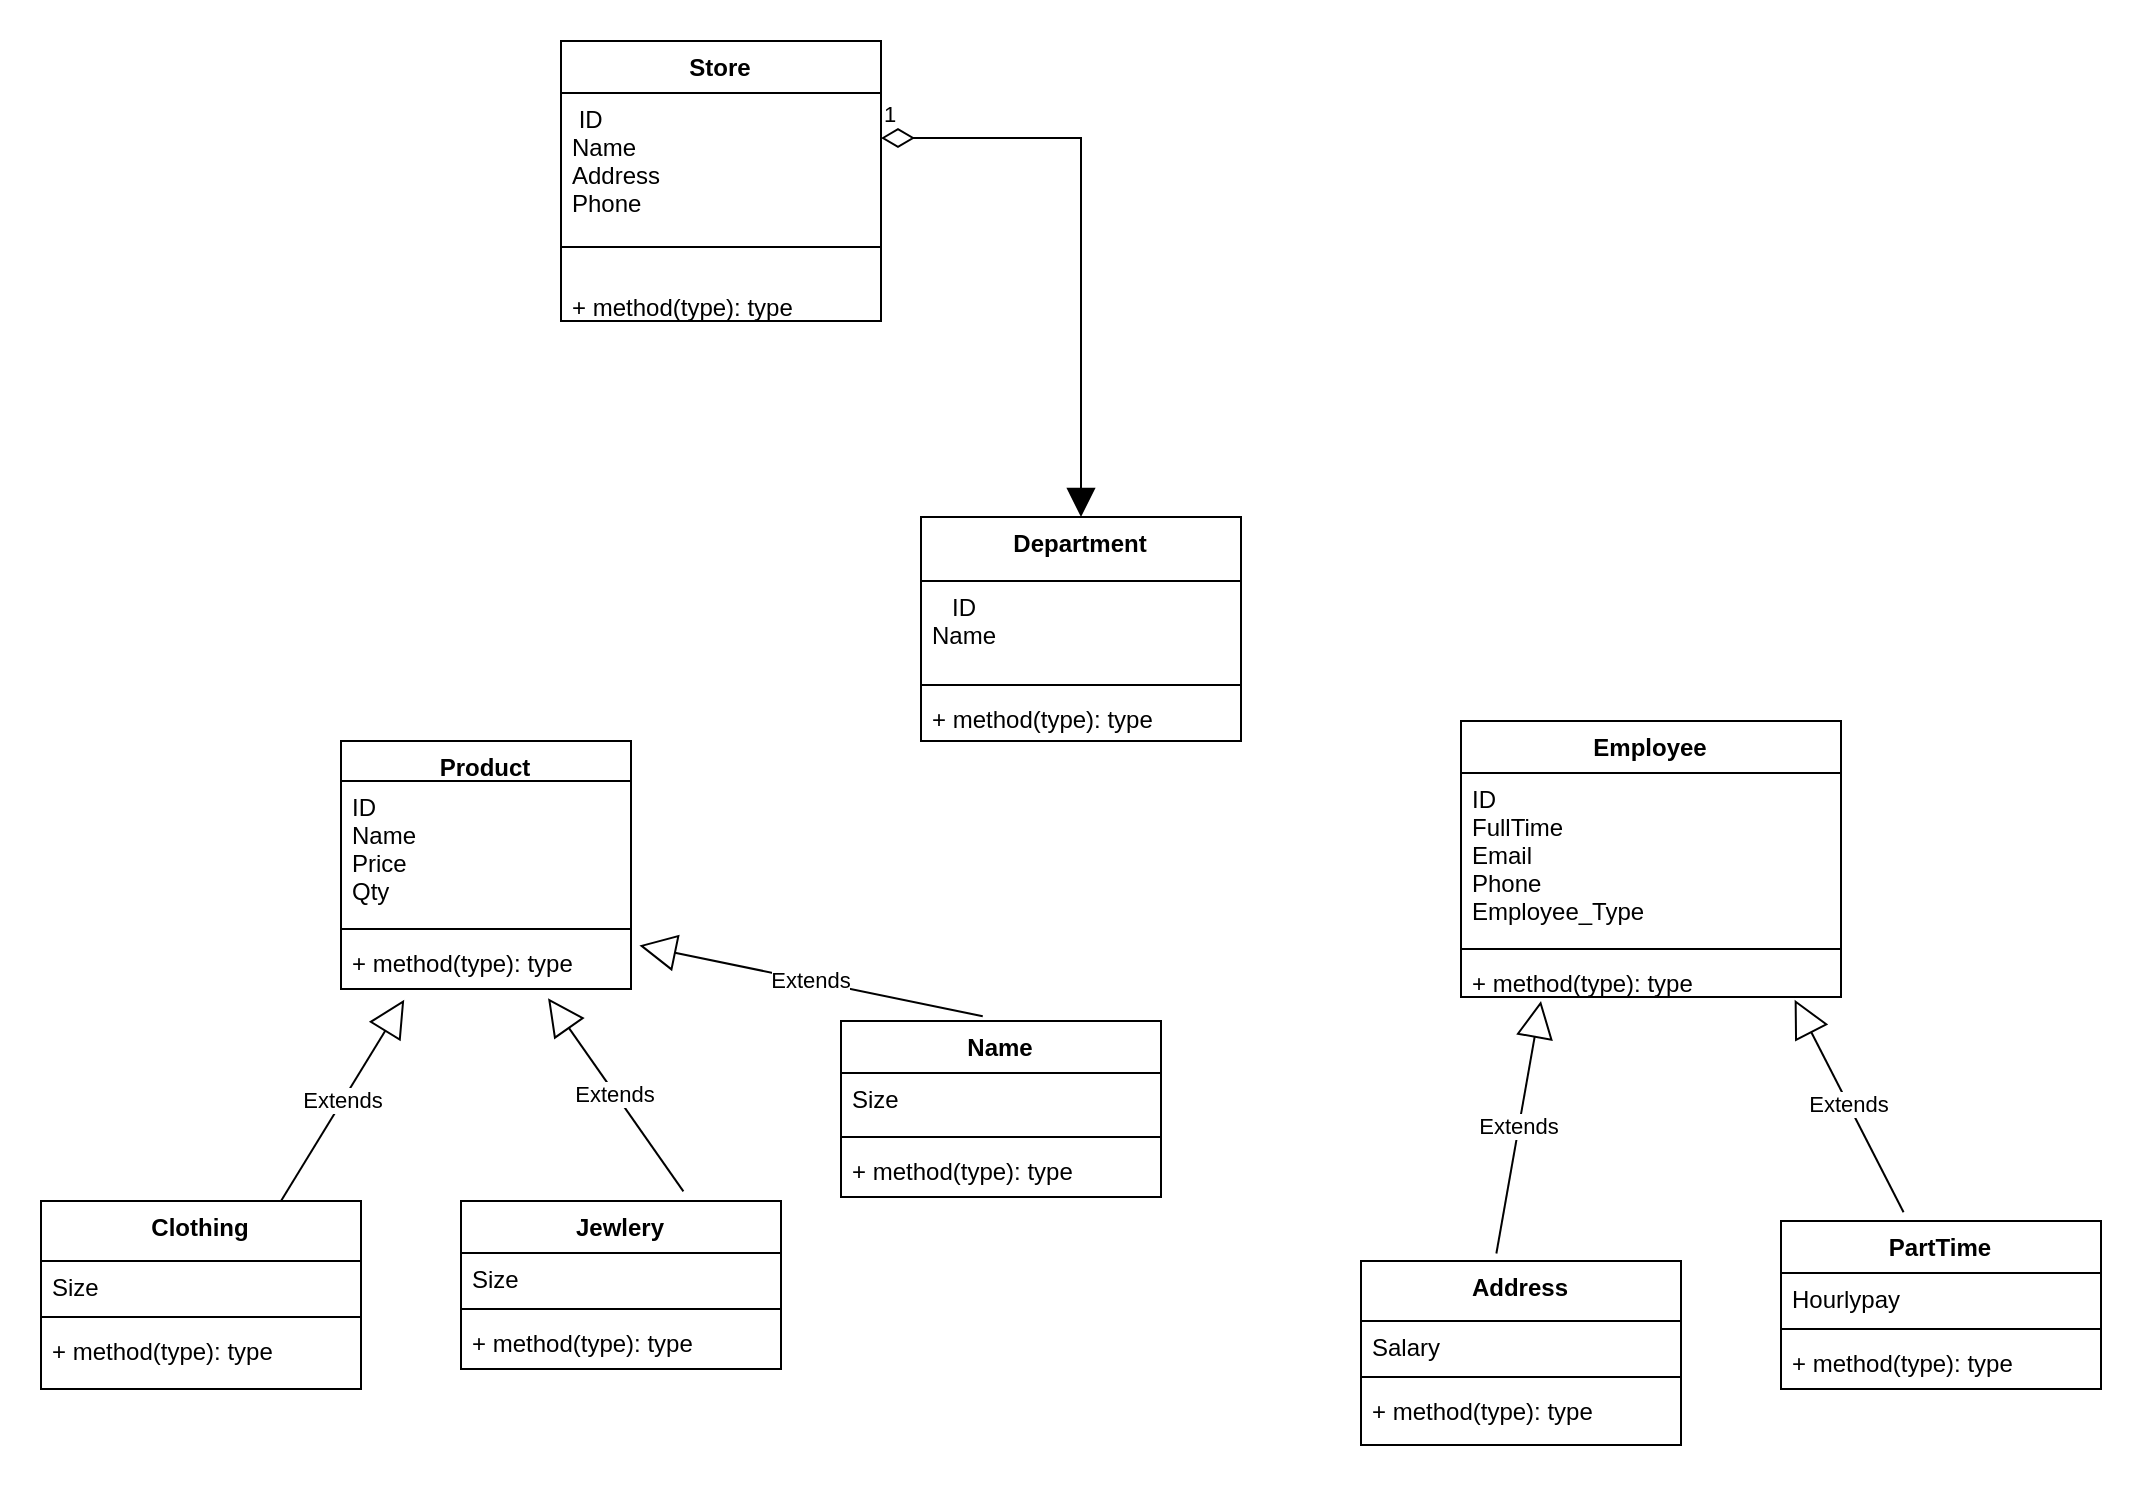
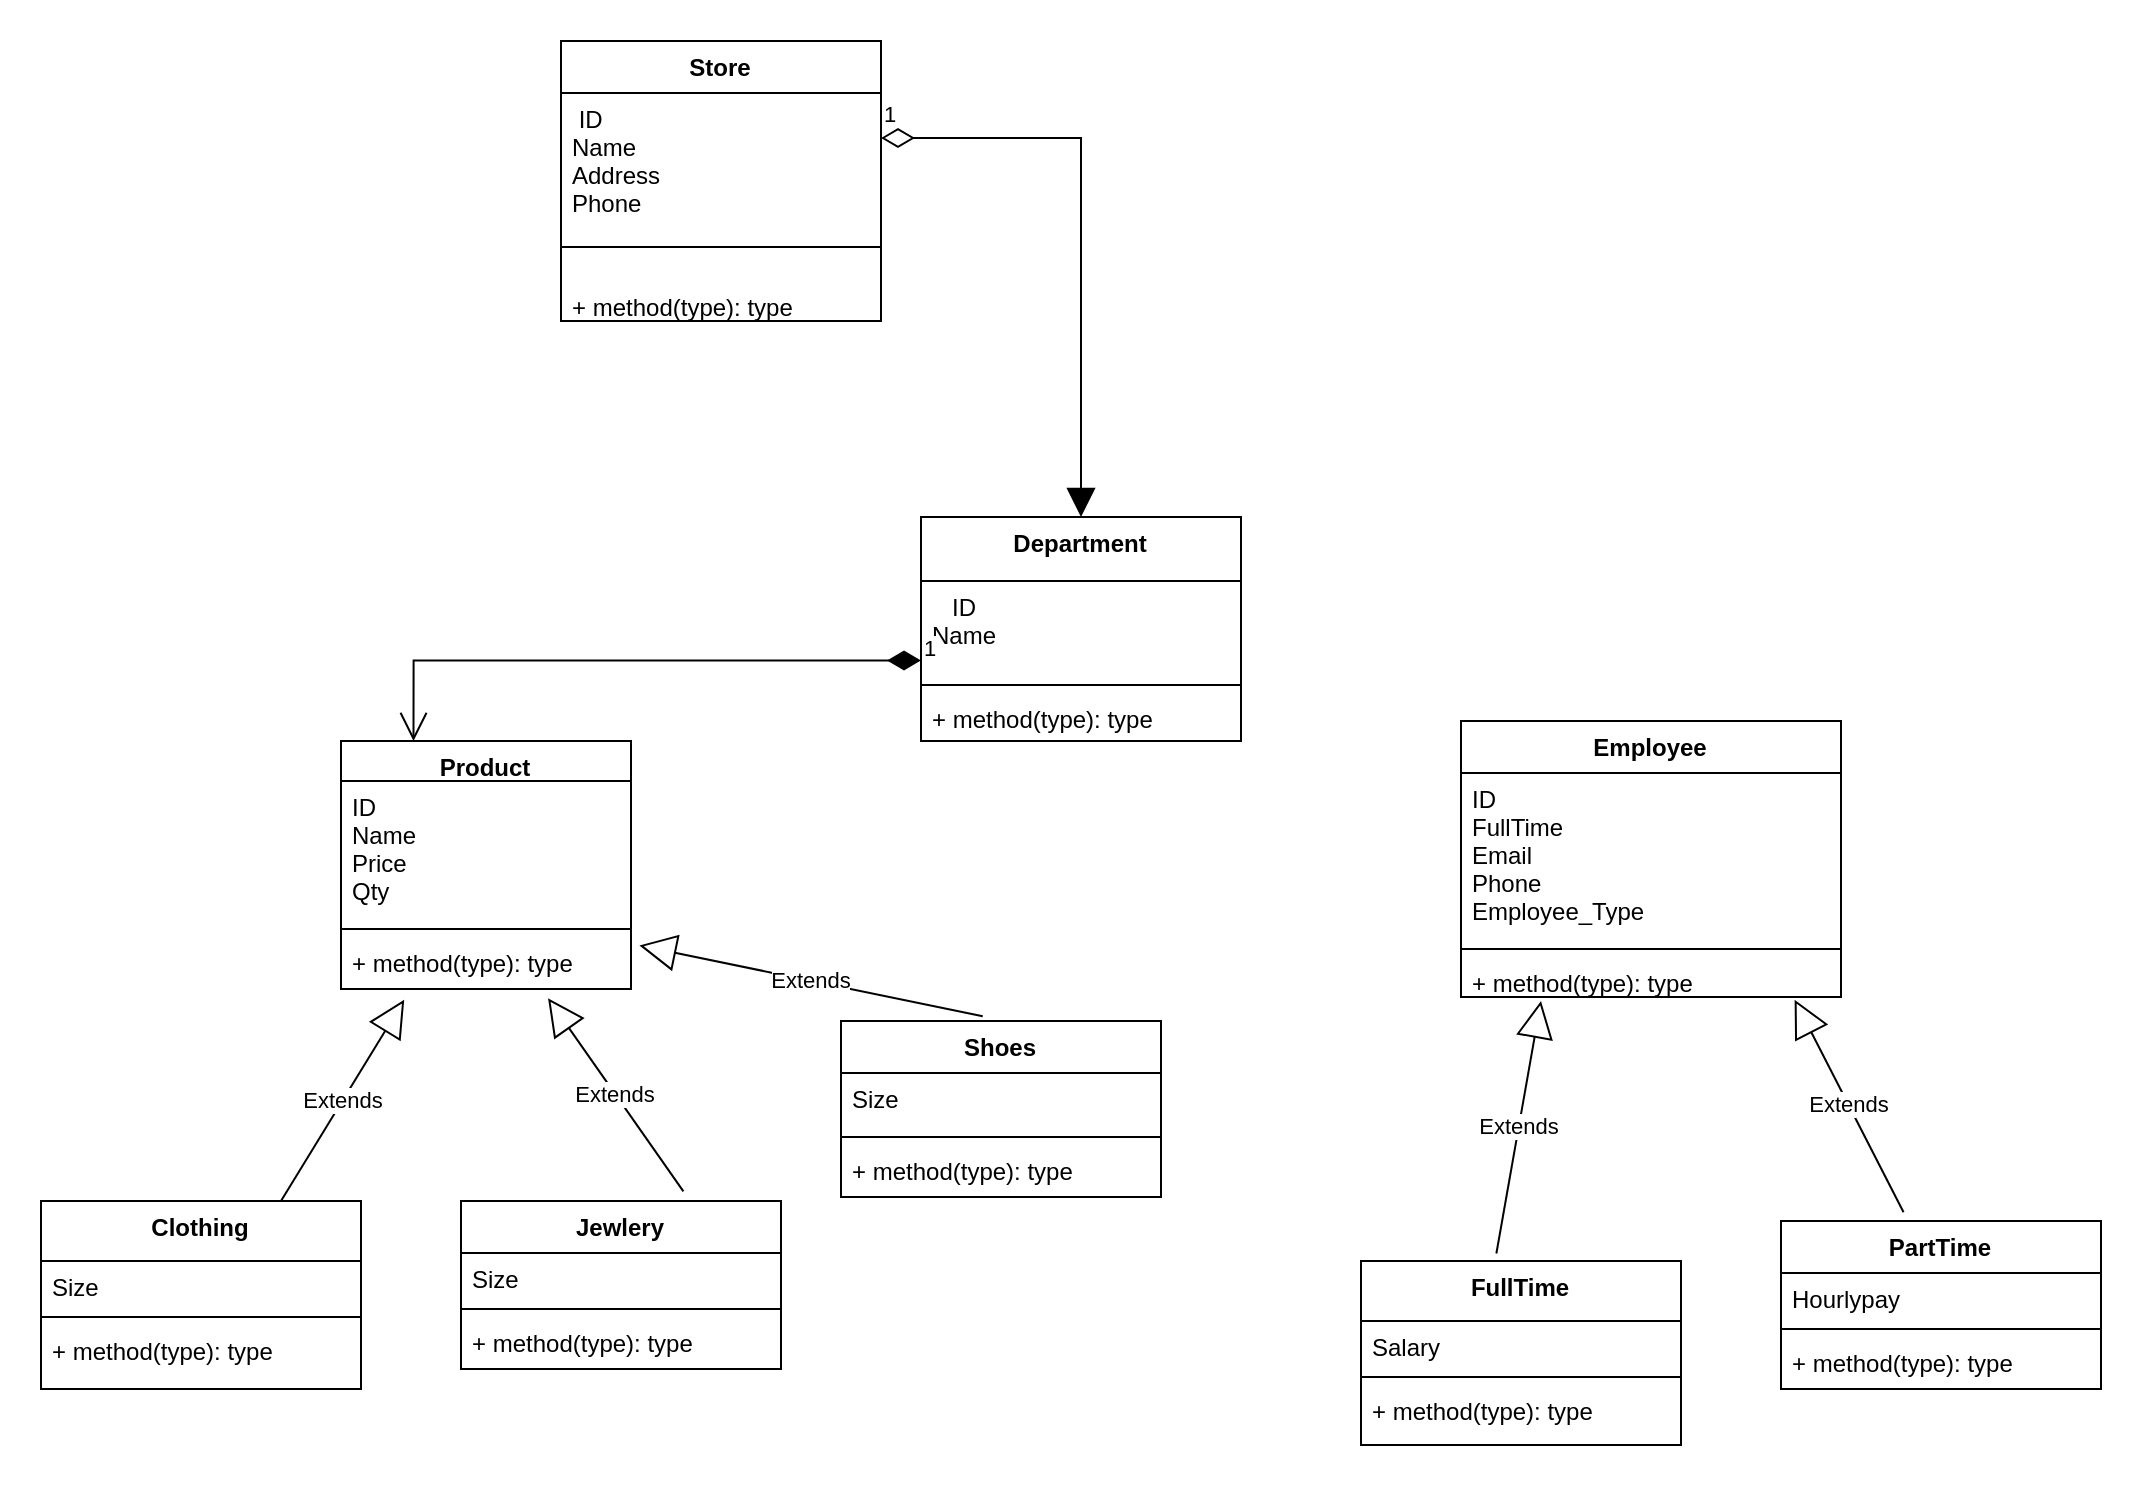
none -> (614, 660)
(1000, 1048) -> (1000, 1048)
(1520, 1288) -> (1520, 1288)
